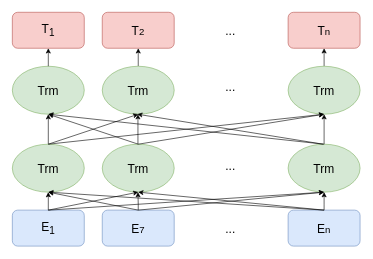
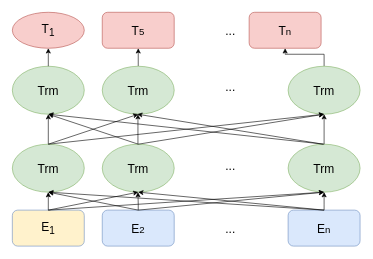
(48, 30) -> (48, 30)
(138, 30) -> (138, 30)
(324, 30) -> (285, 30)
(48, 228) -> (48, 228)
(138, 228) -> (138, 228)
